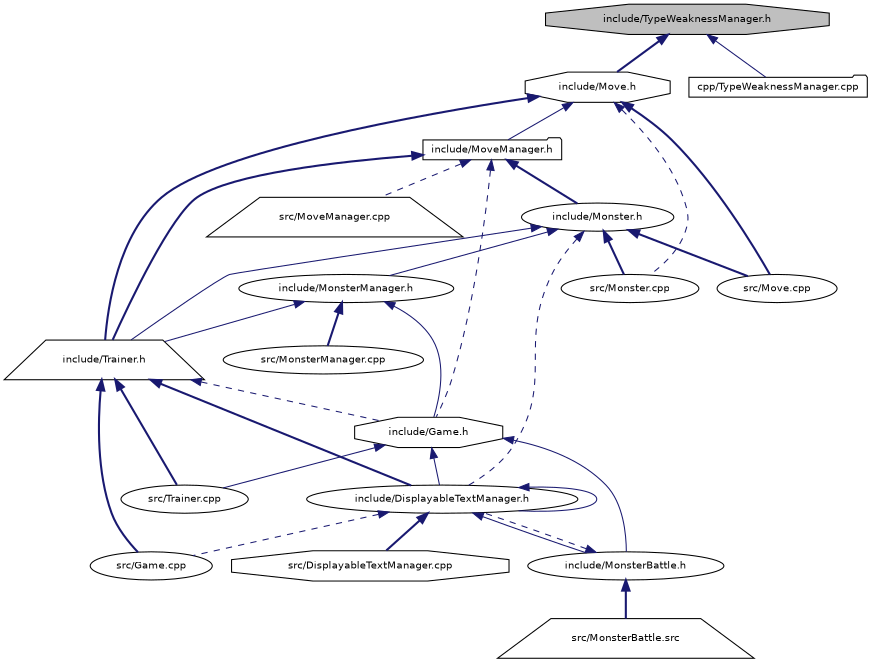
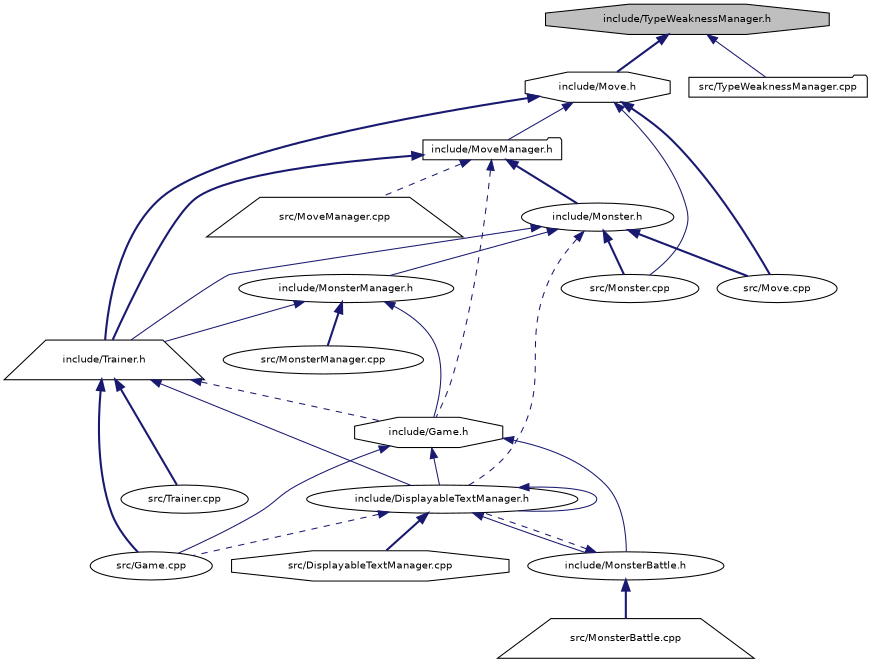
(778, 87) -> (778, 87)
(680, 190) -> (680, 190)
(286, 435) -> (286, 435)
(299, 468) -> (278, 499)
(626, 638) -> (626, 638)
